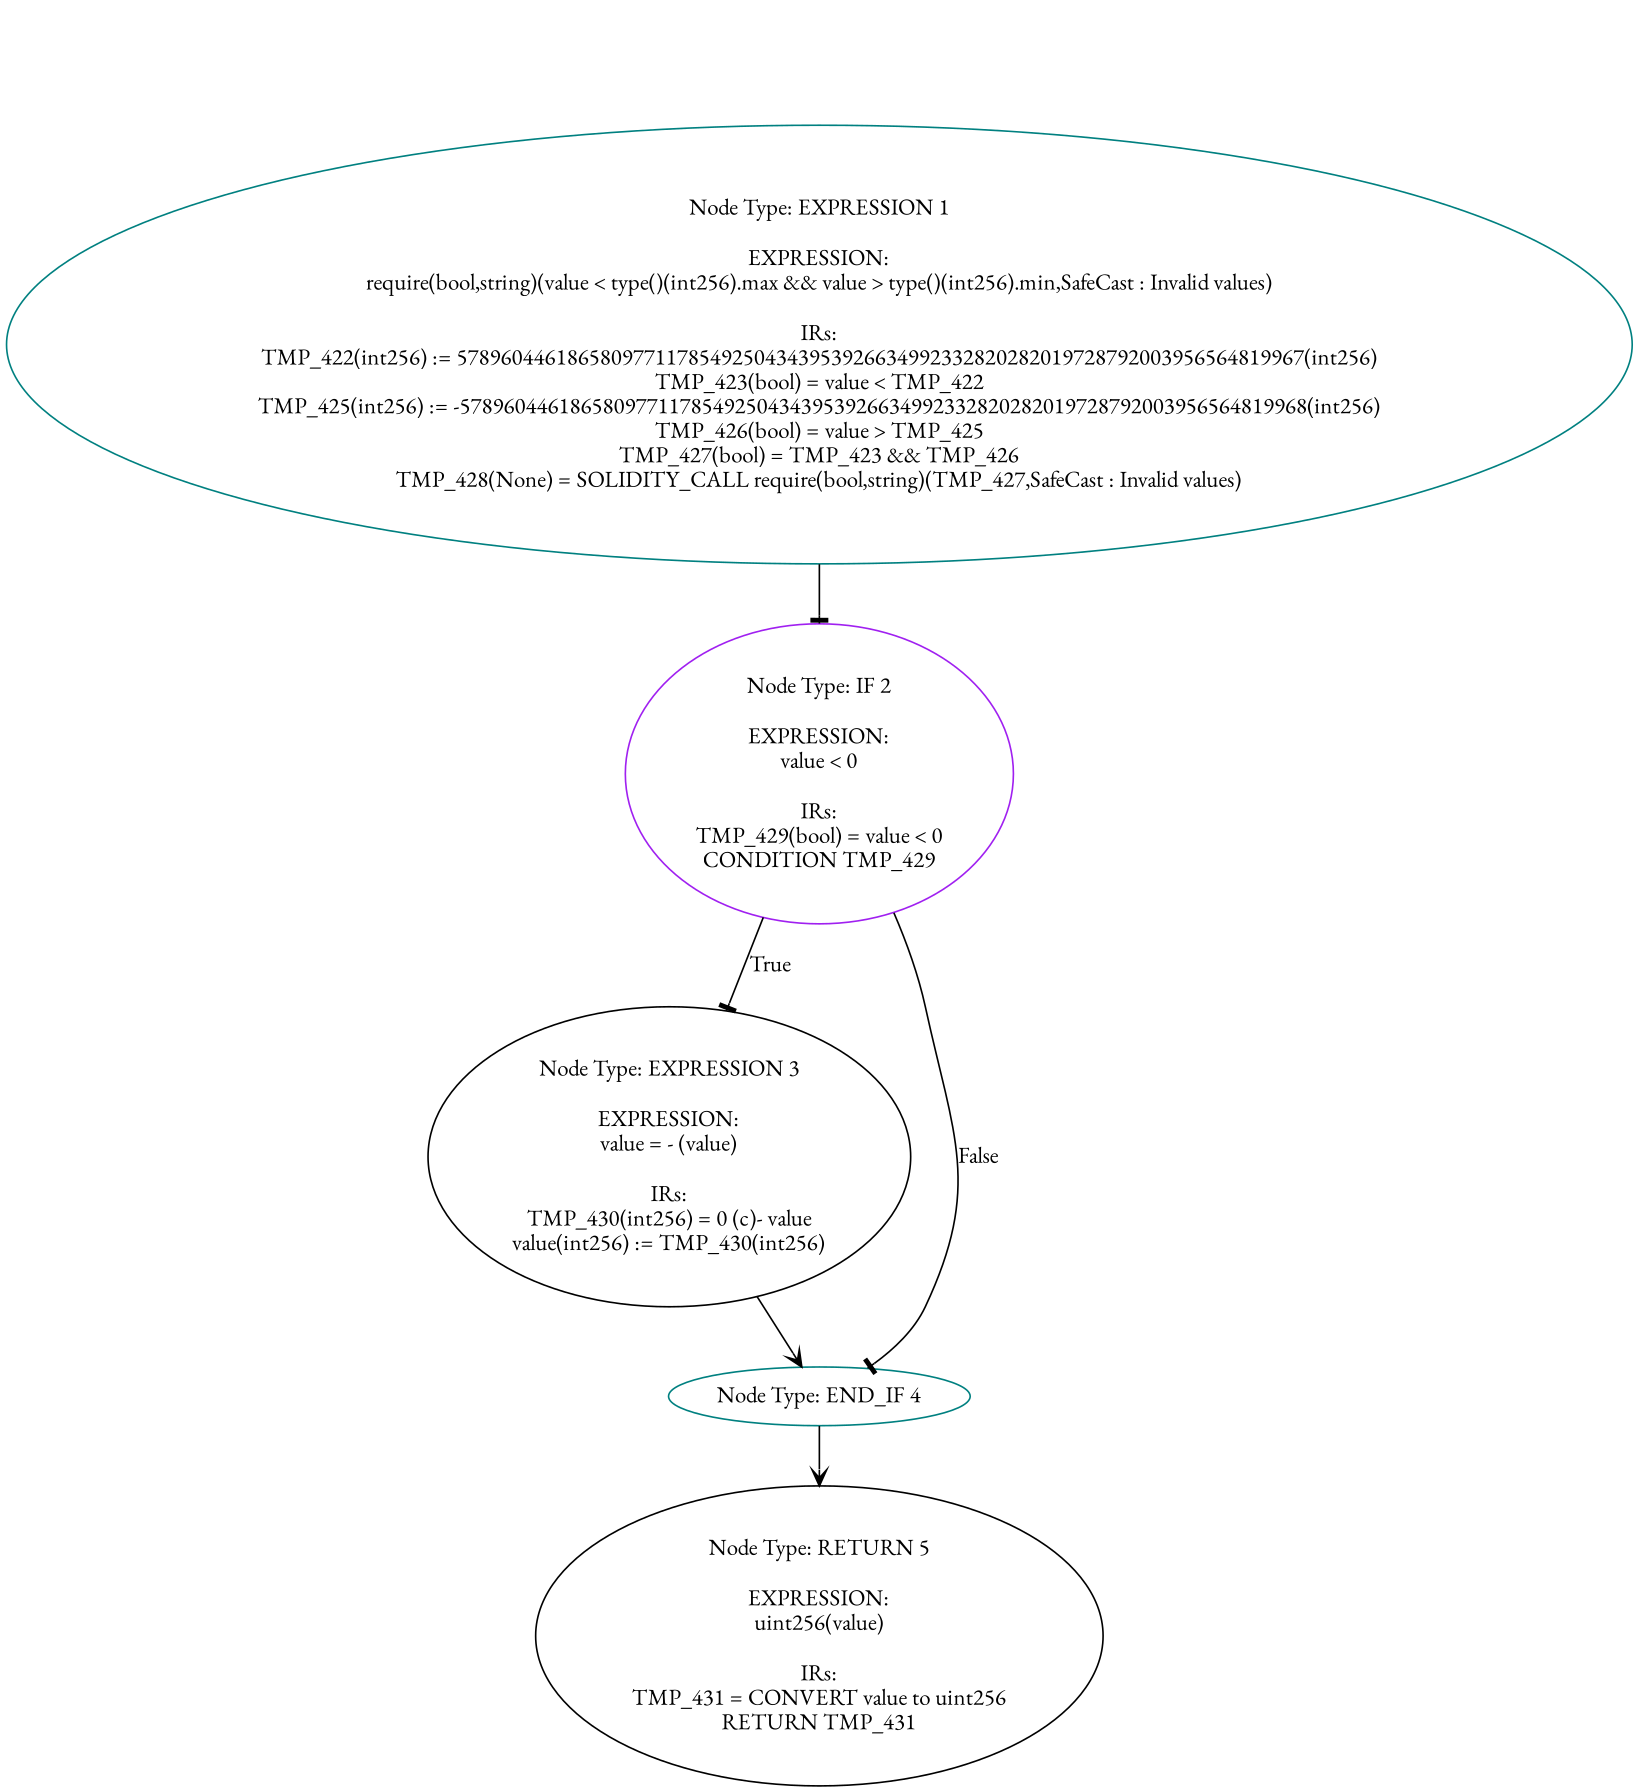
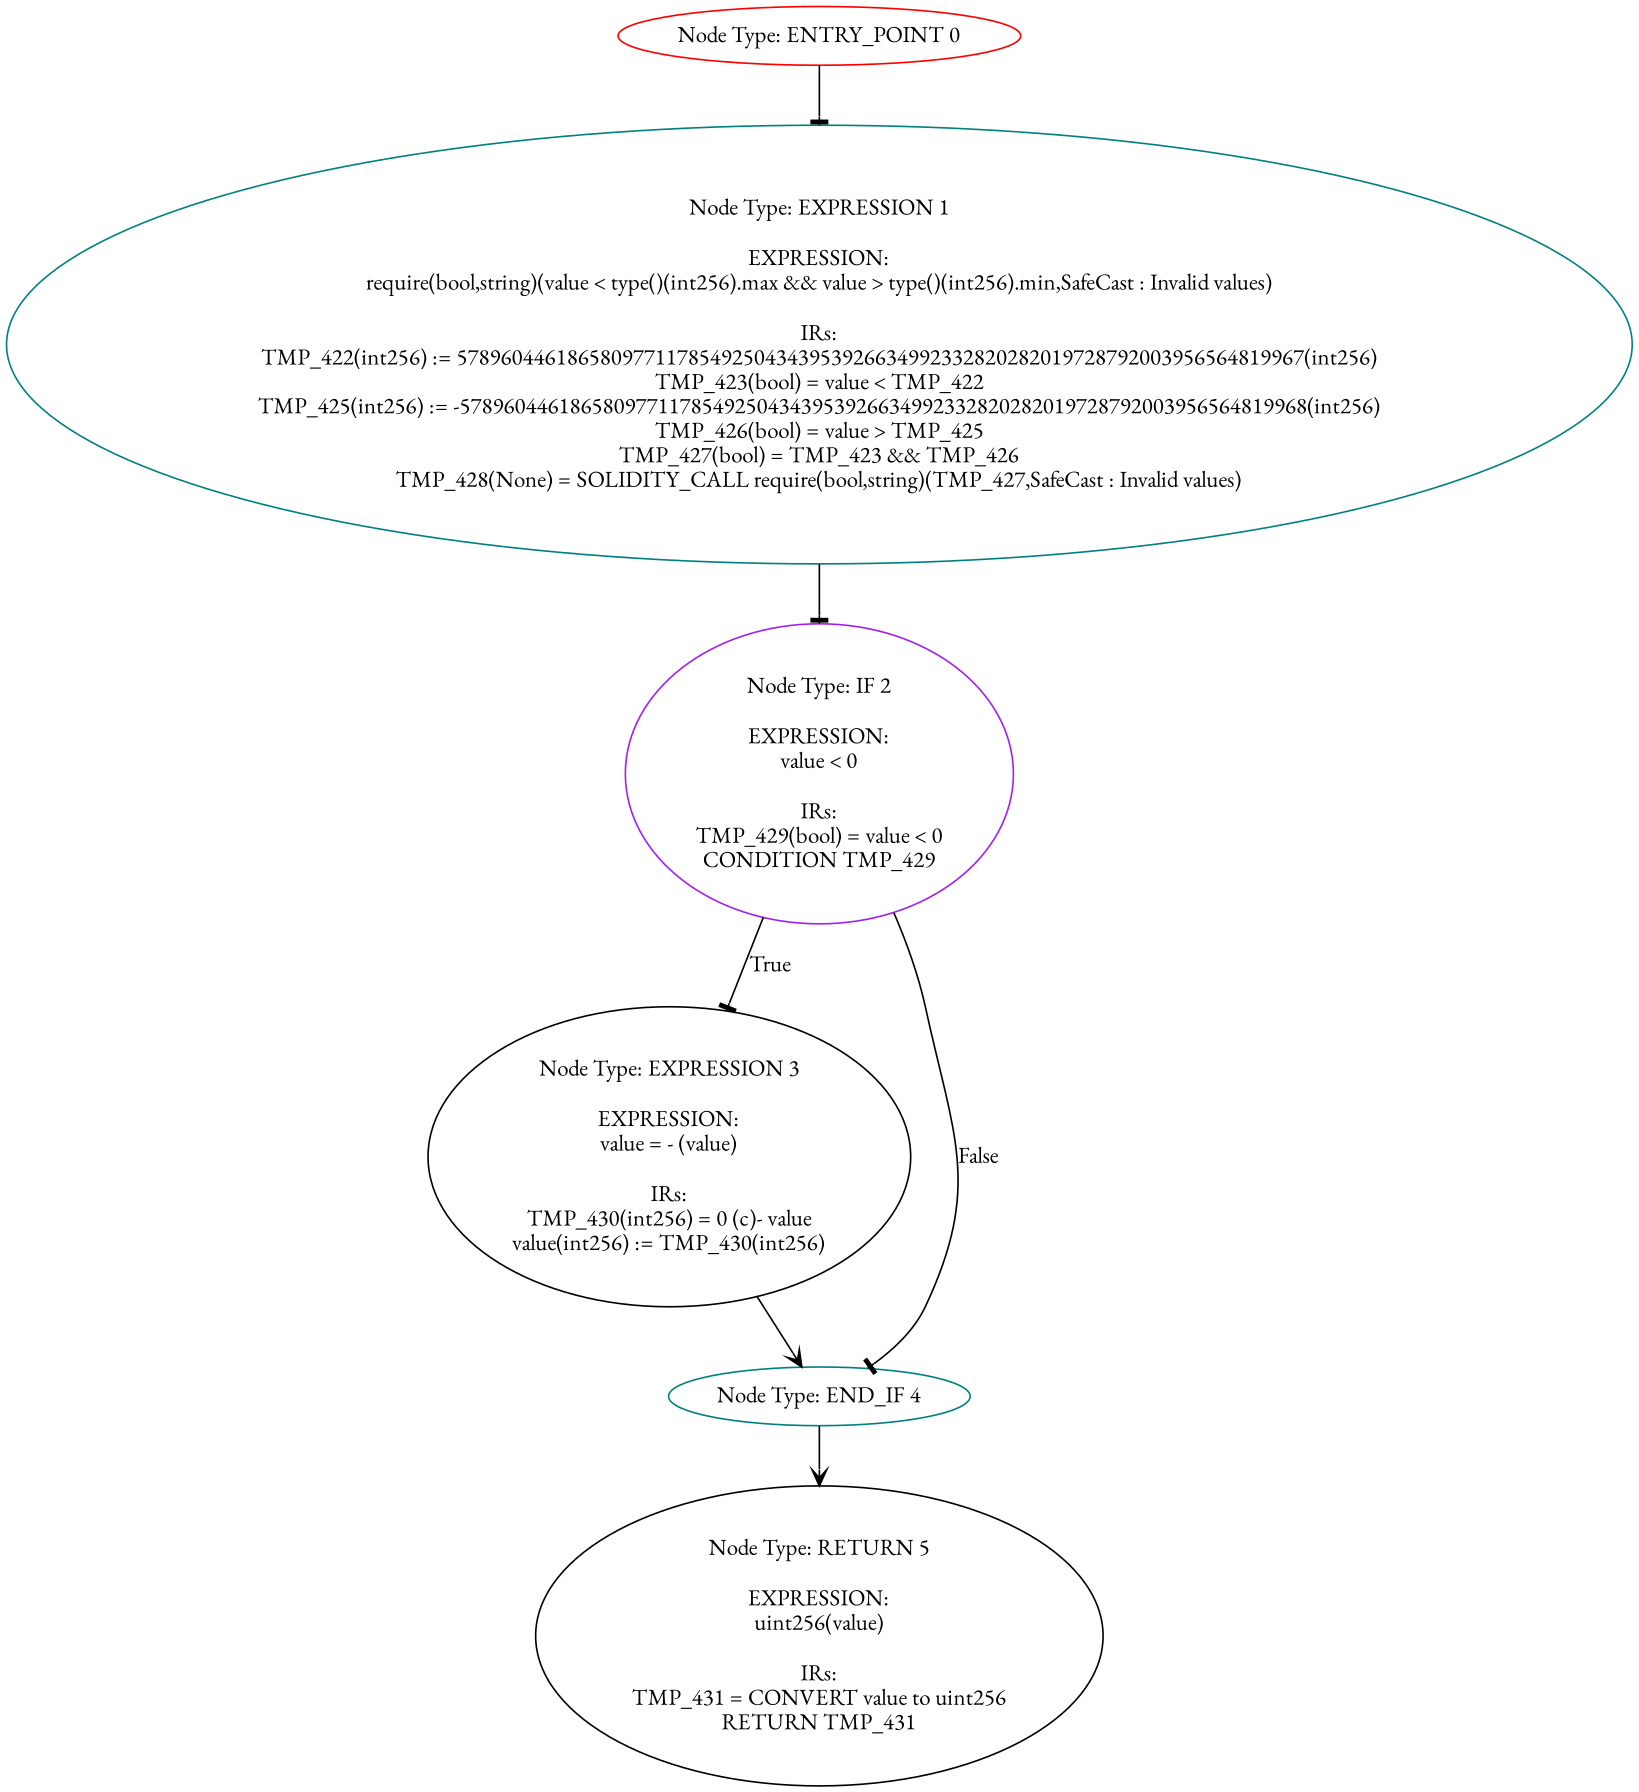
none -> (819, 36)
